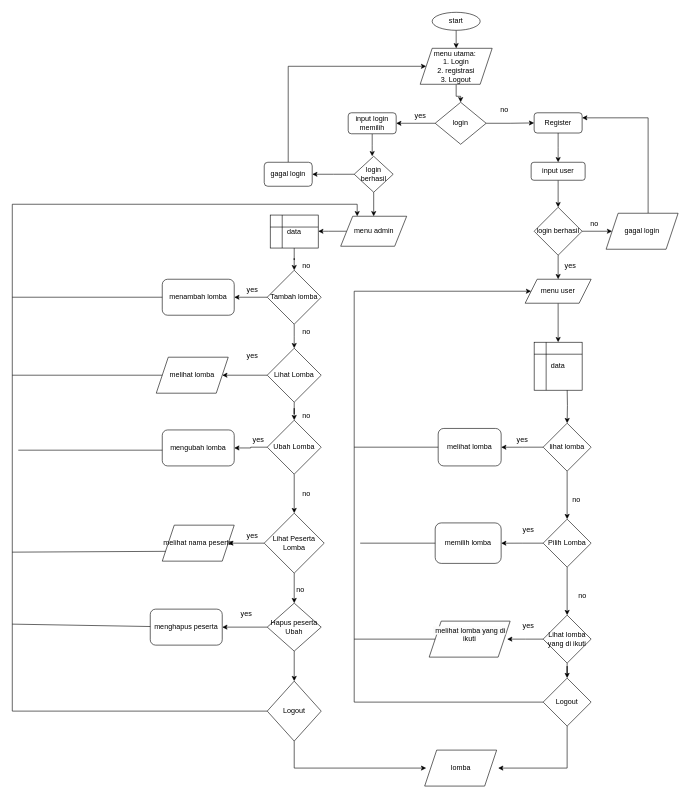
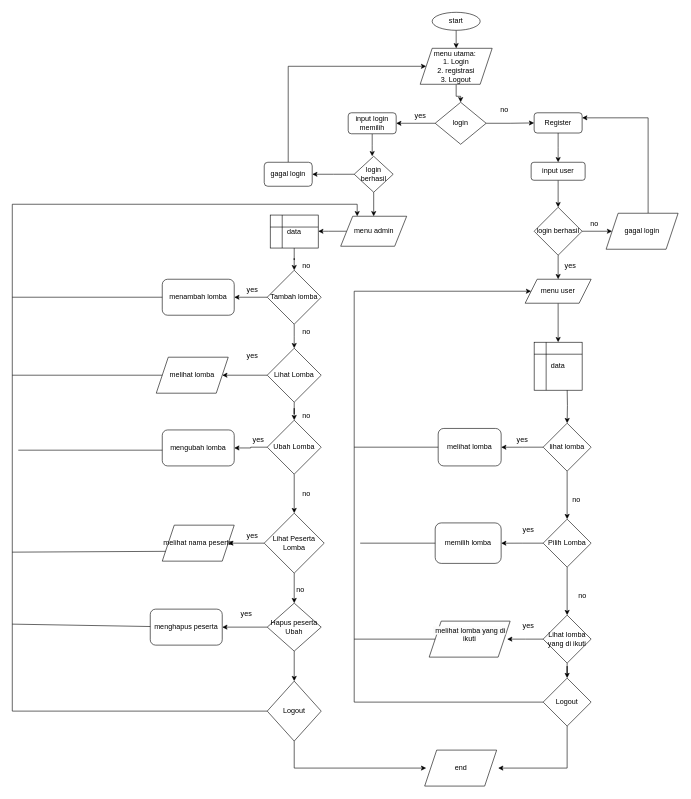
(461, 768) -> (461, 768)
